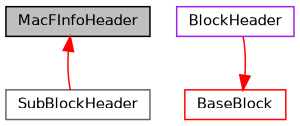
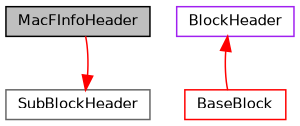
(245, 56) -> (225, 71)
(68, 71) -> (88, 56)
